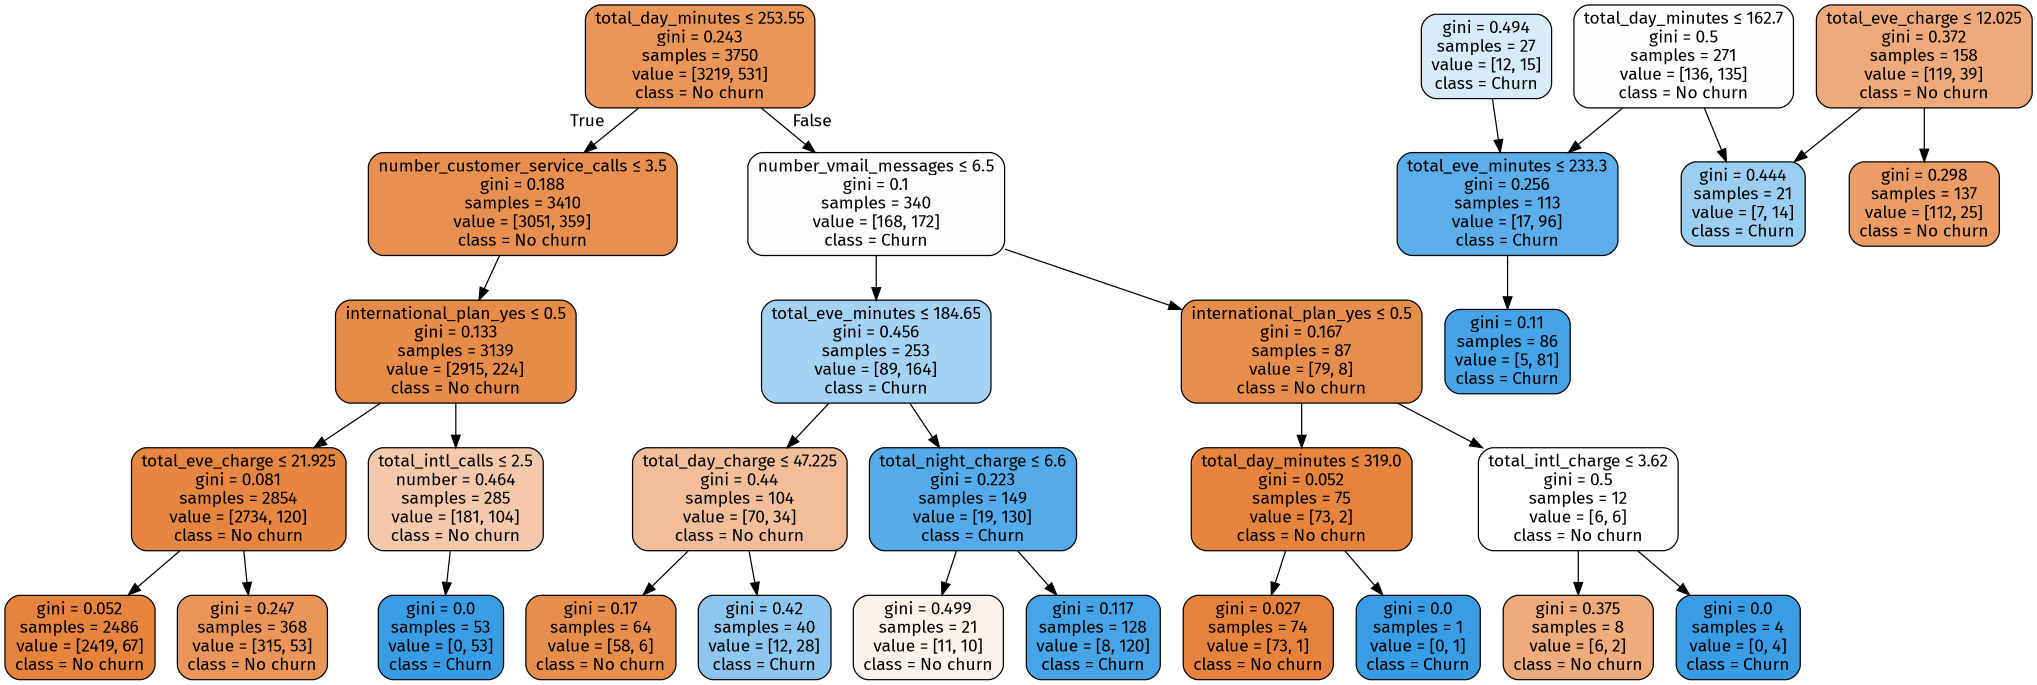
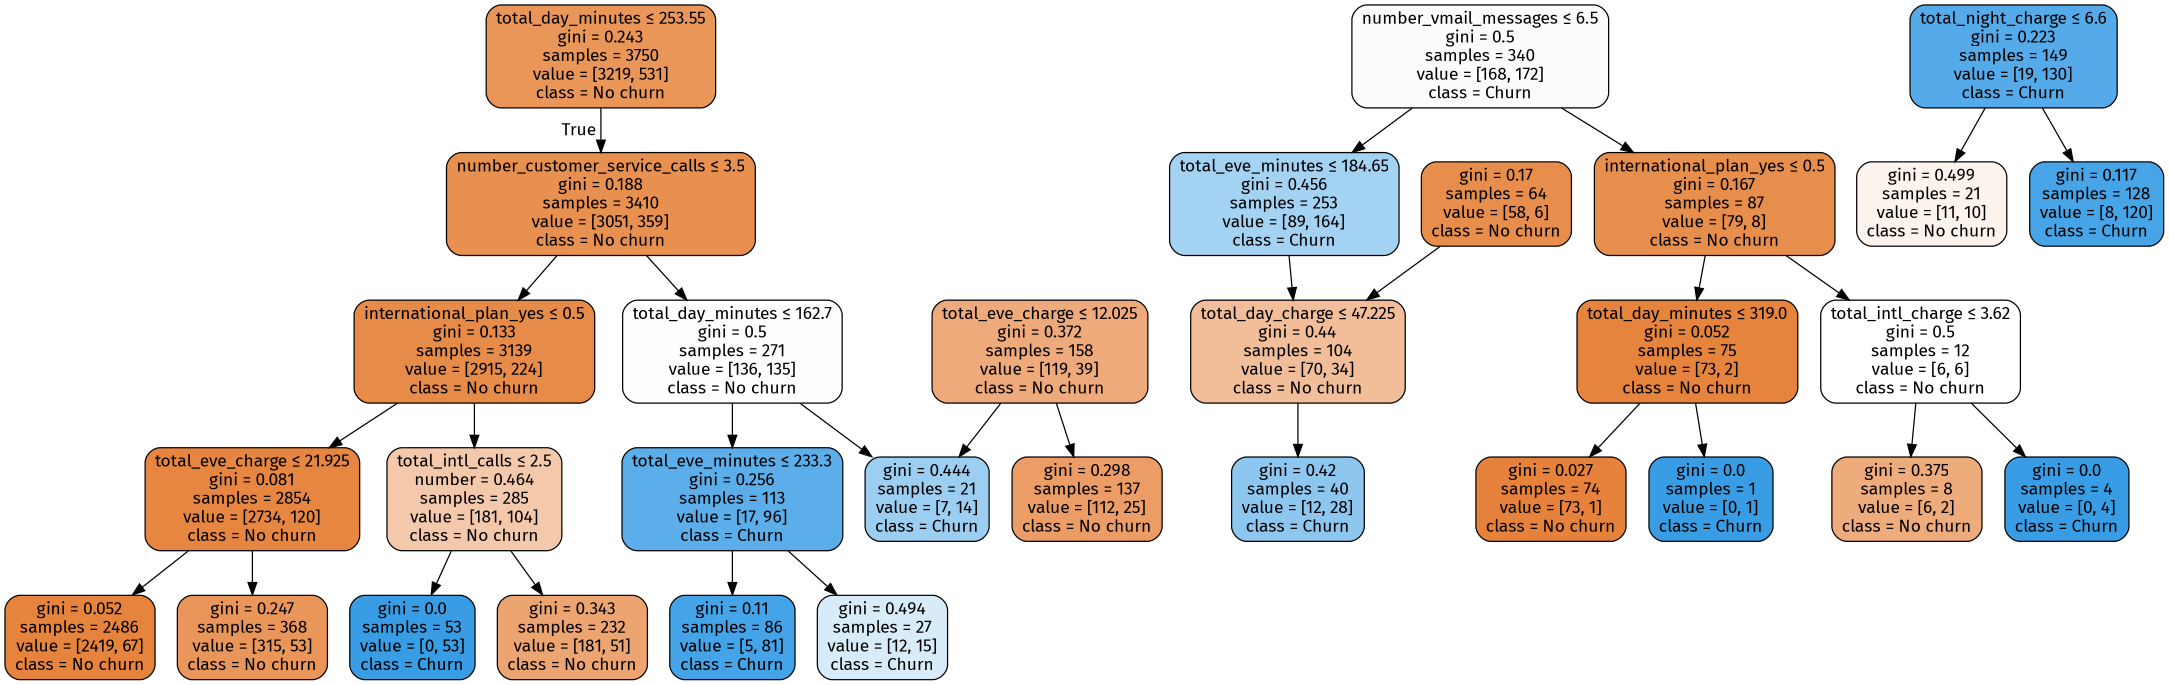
(1495, 119) -> (808, 569)
(783, 126) -> none
(876, 185) -> (1480, 37)
none -> (662, 273)
(921, 420) -> none
(670, 569) -> (1409, 270)
none -> (572, 638)
